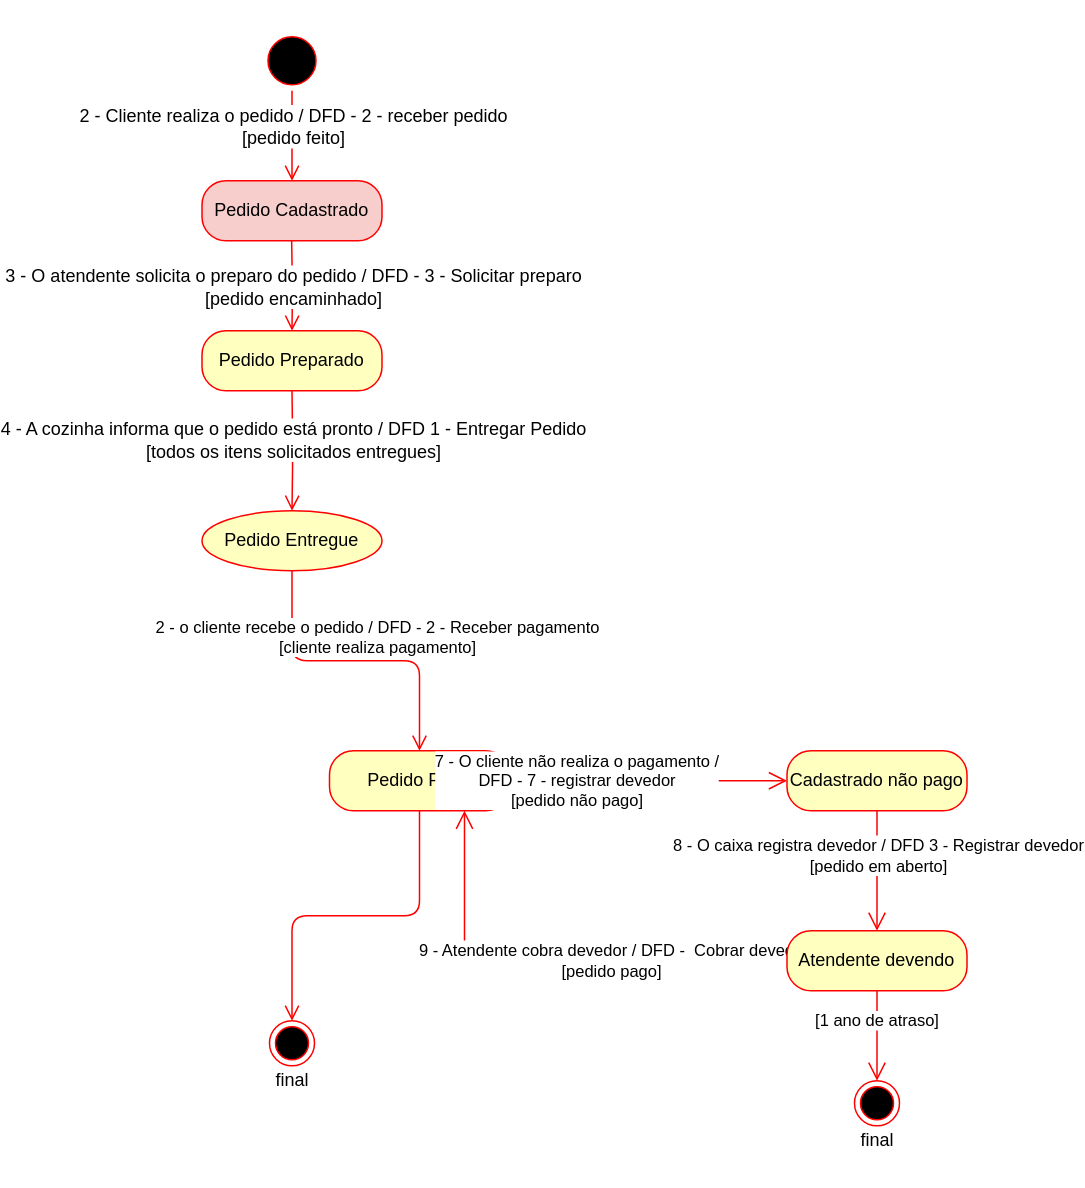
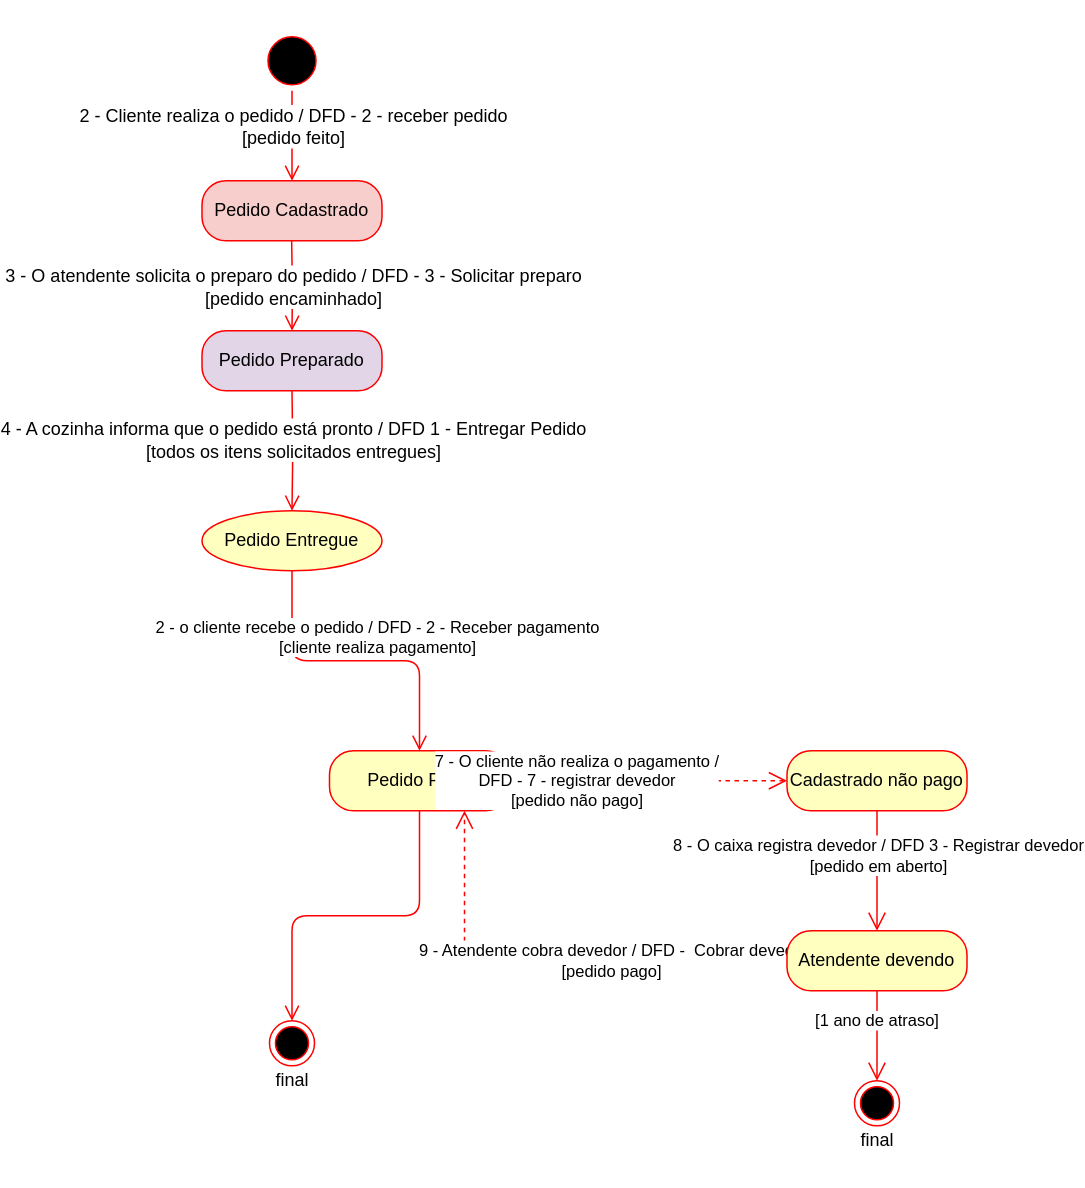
(292, 361) -> (292, 361)
(749, 781) -> (749, 781)
(464, 876) -> (464, 876)
